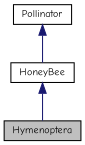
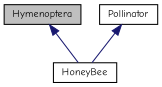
(43, 107) -> (67, 48)
